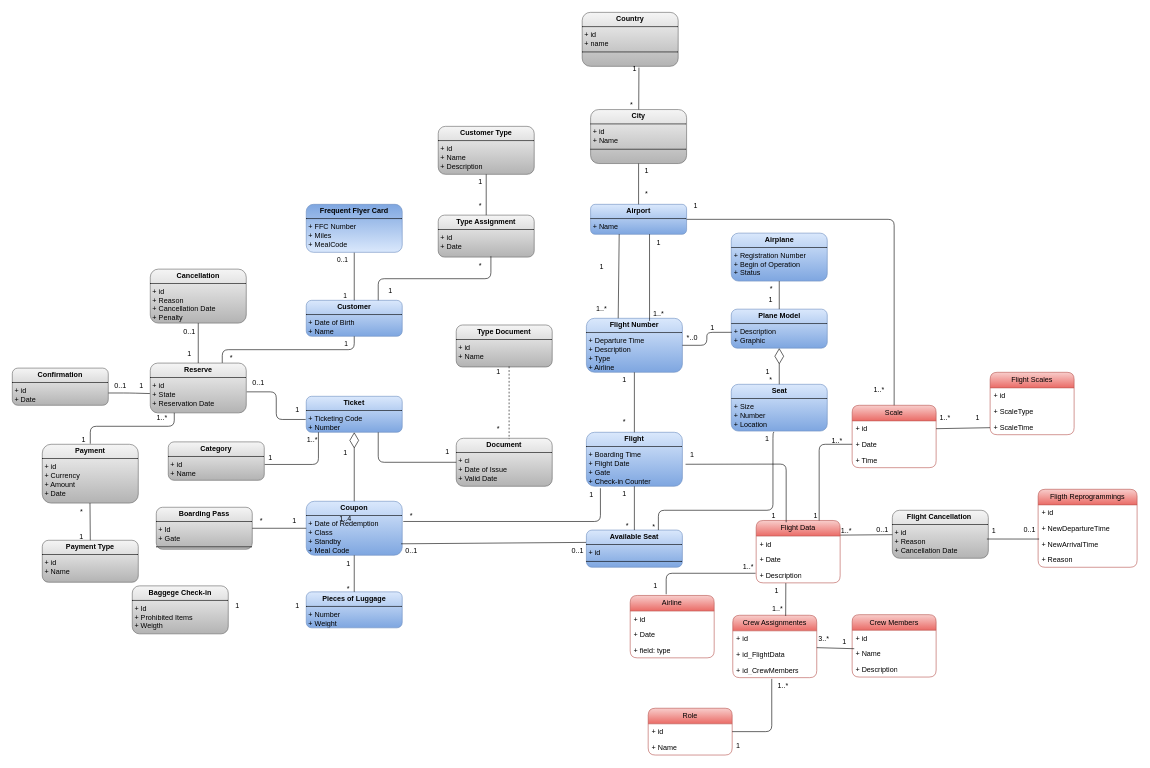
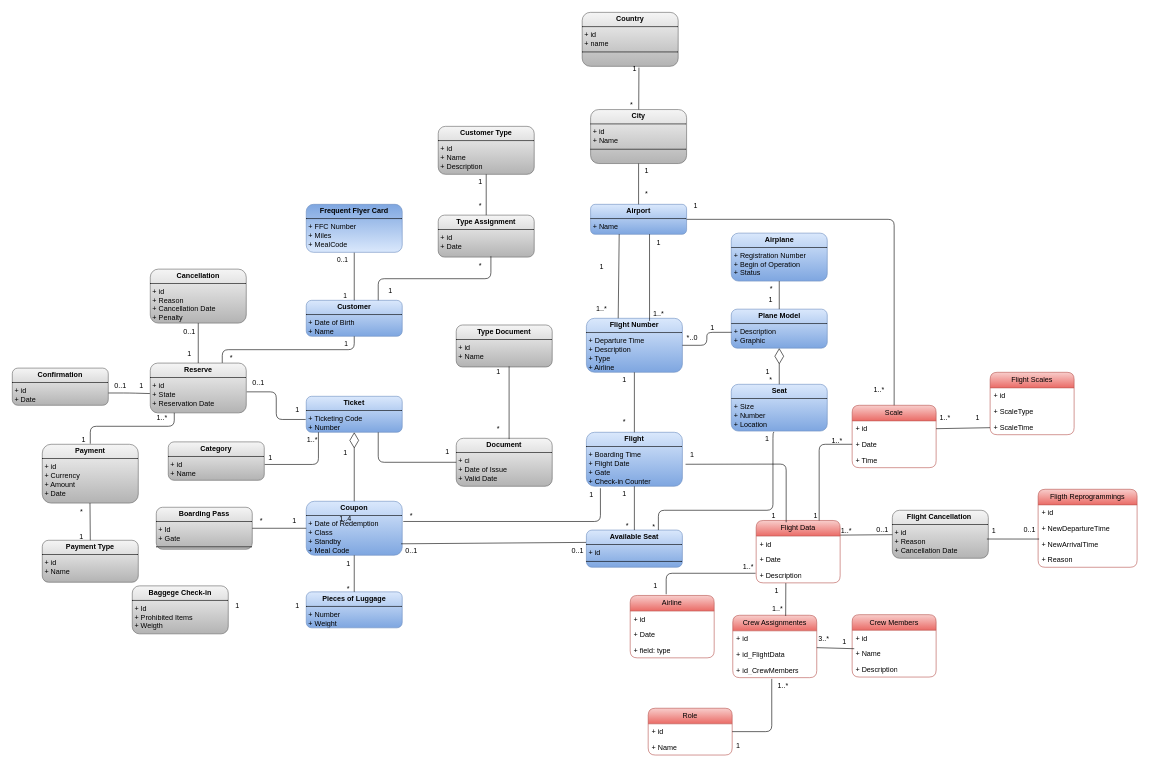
(509, 403) -> (509, 403)
